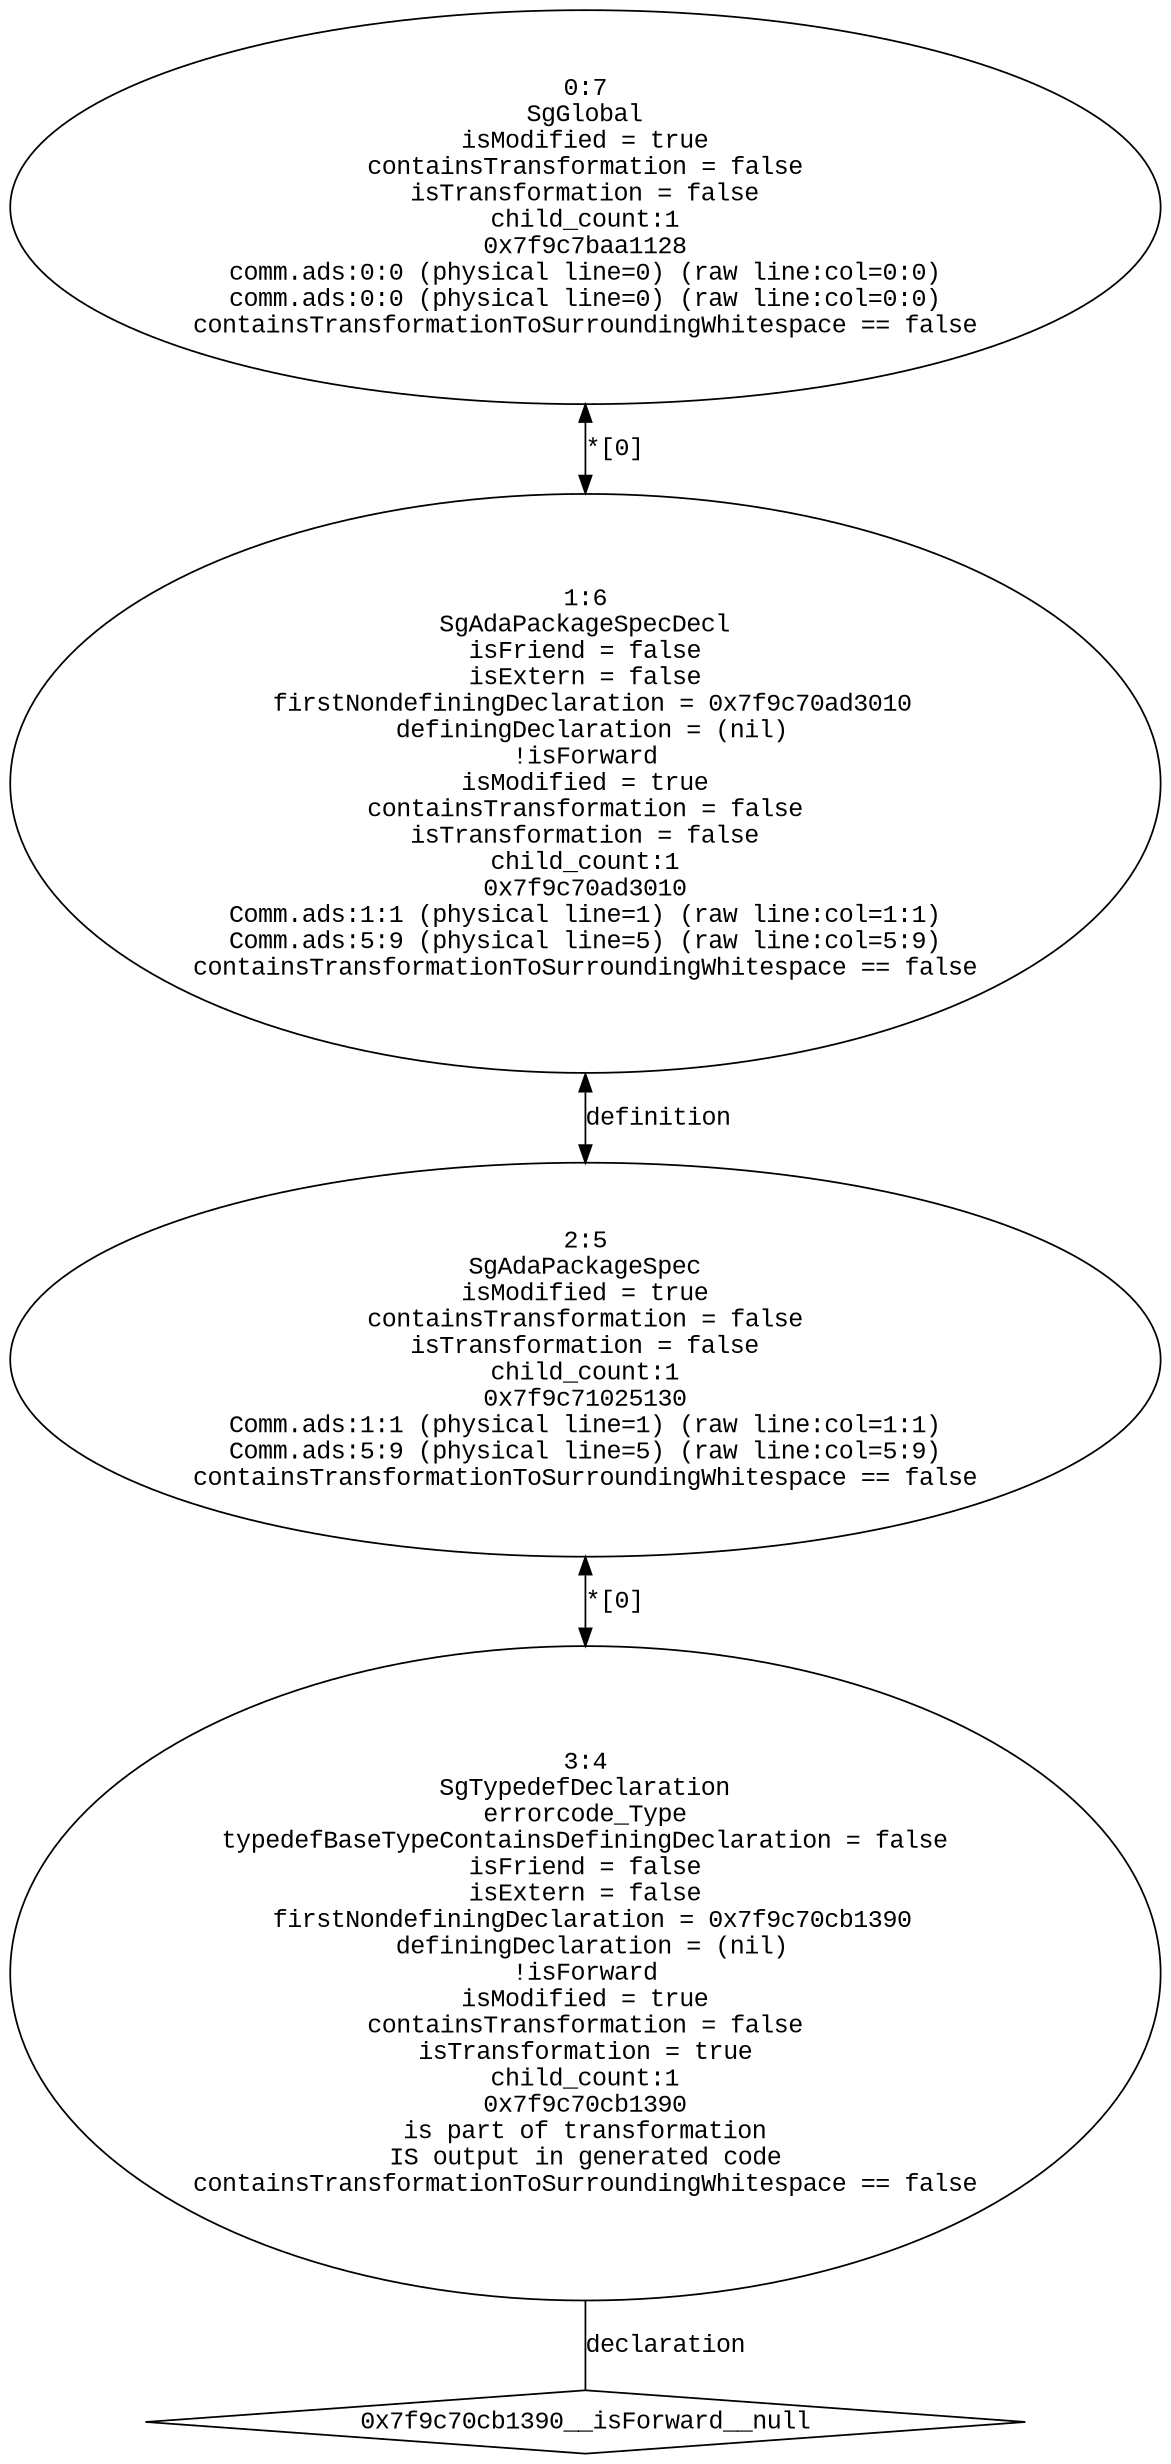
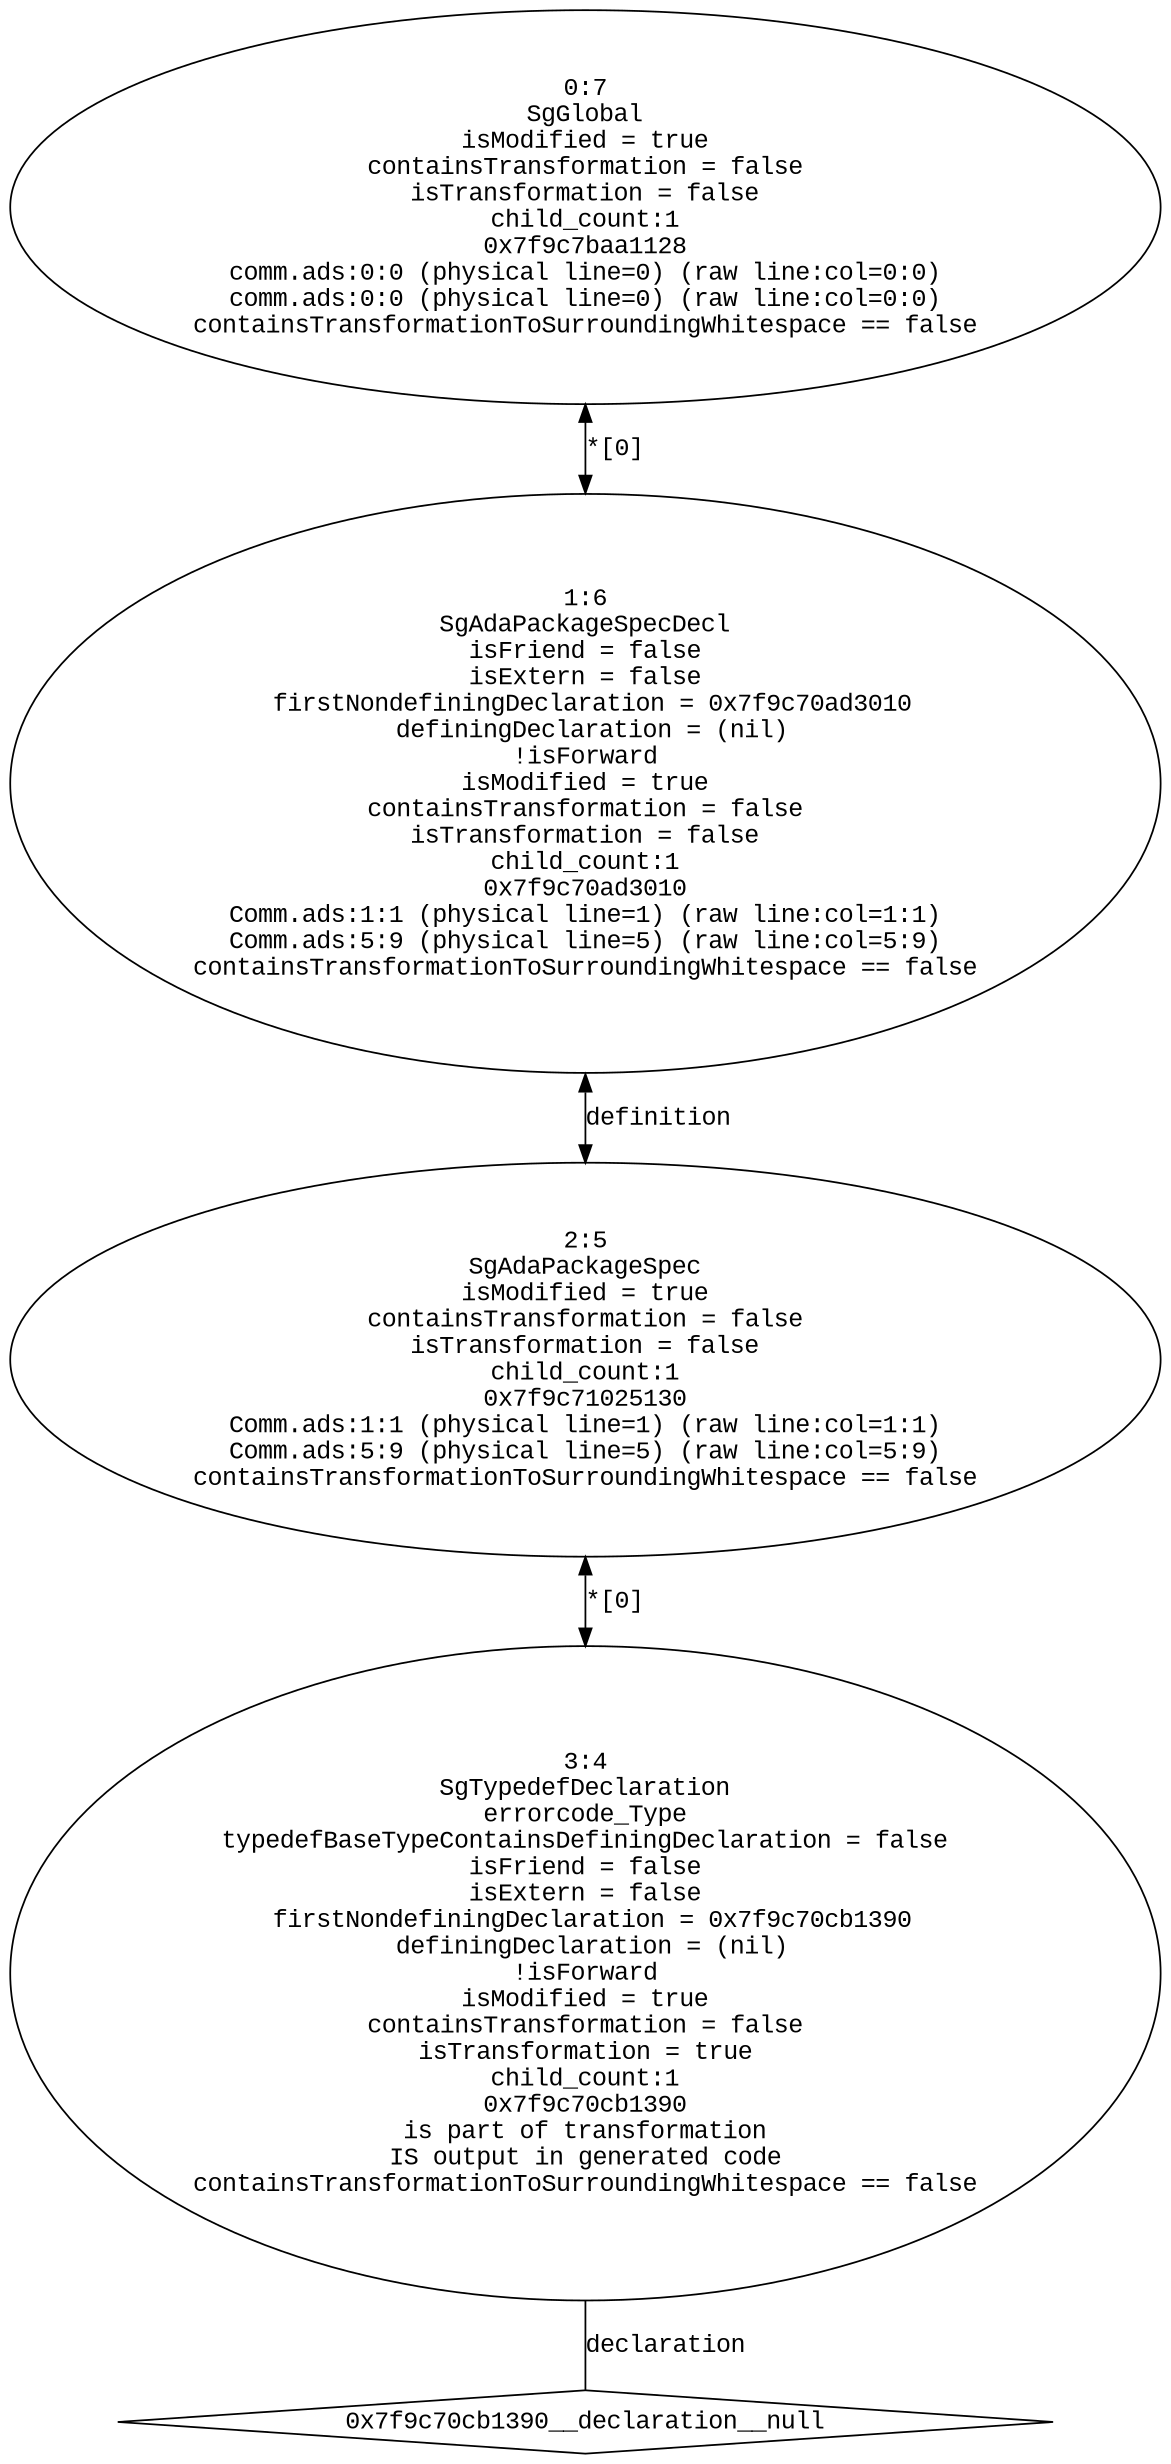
(585, 2422) -> (585, 2422)
